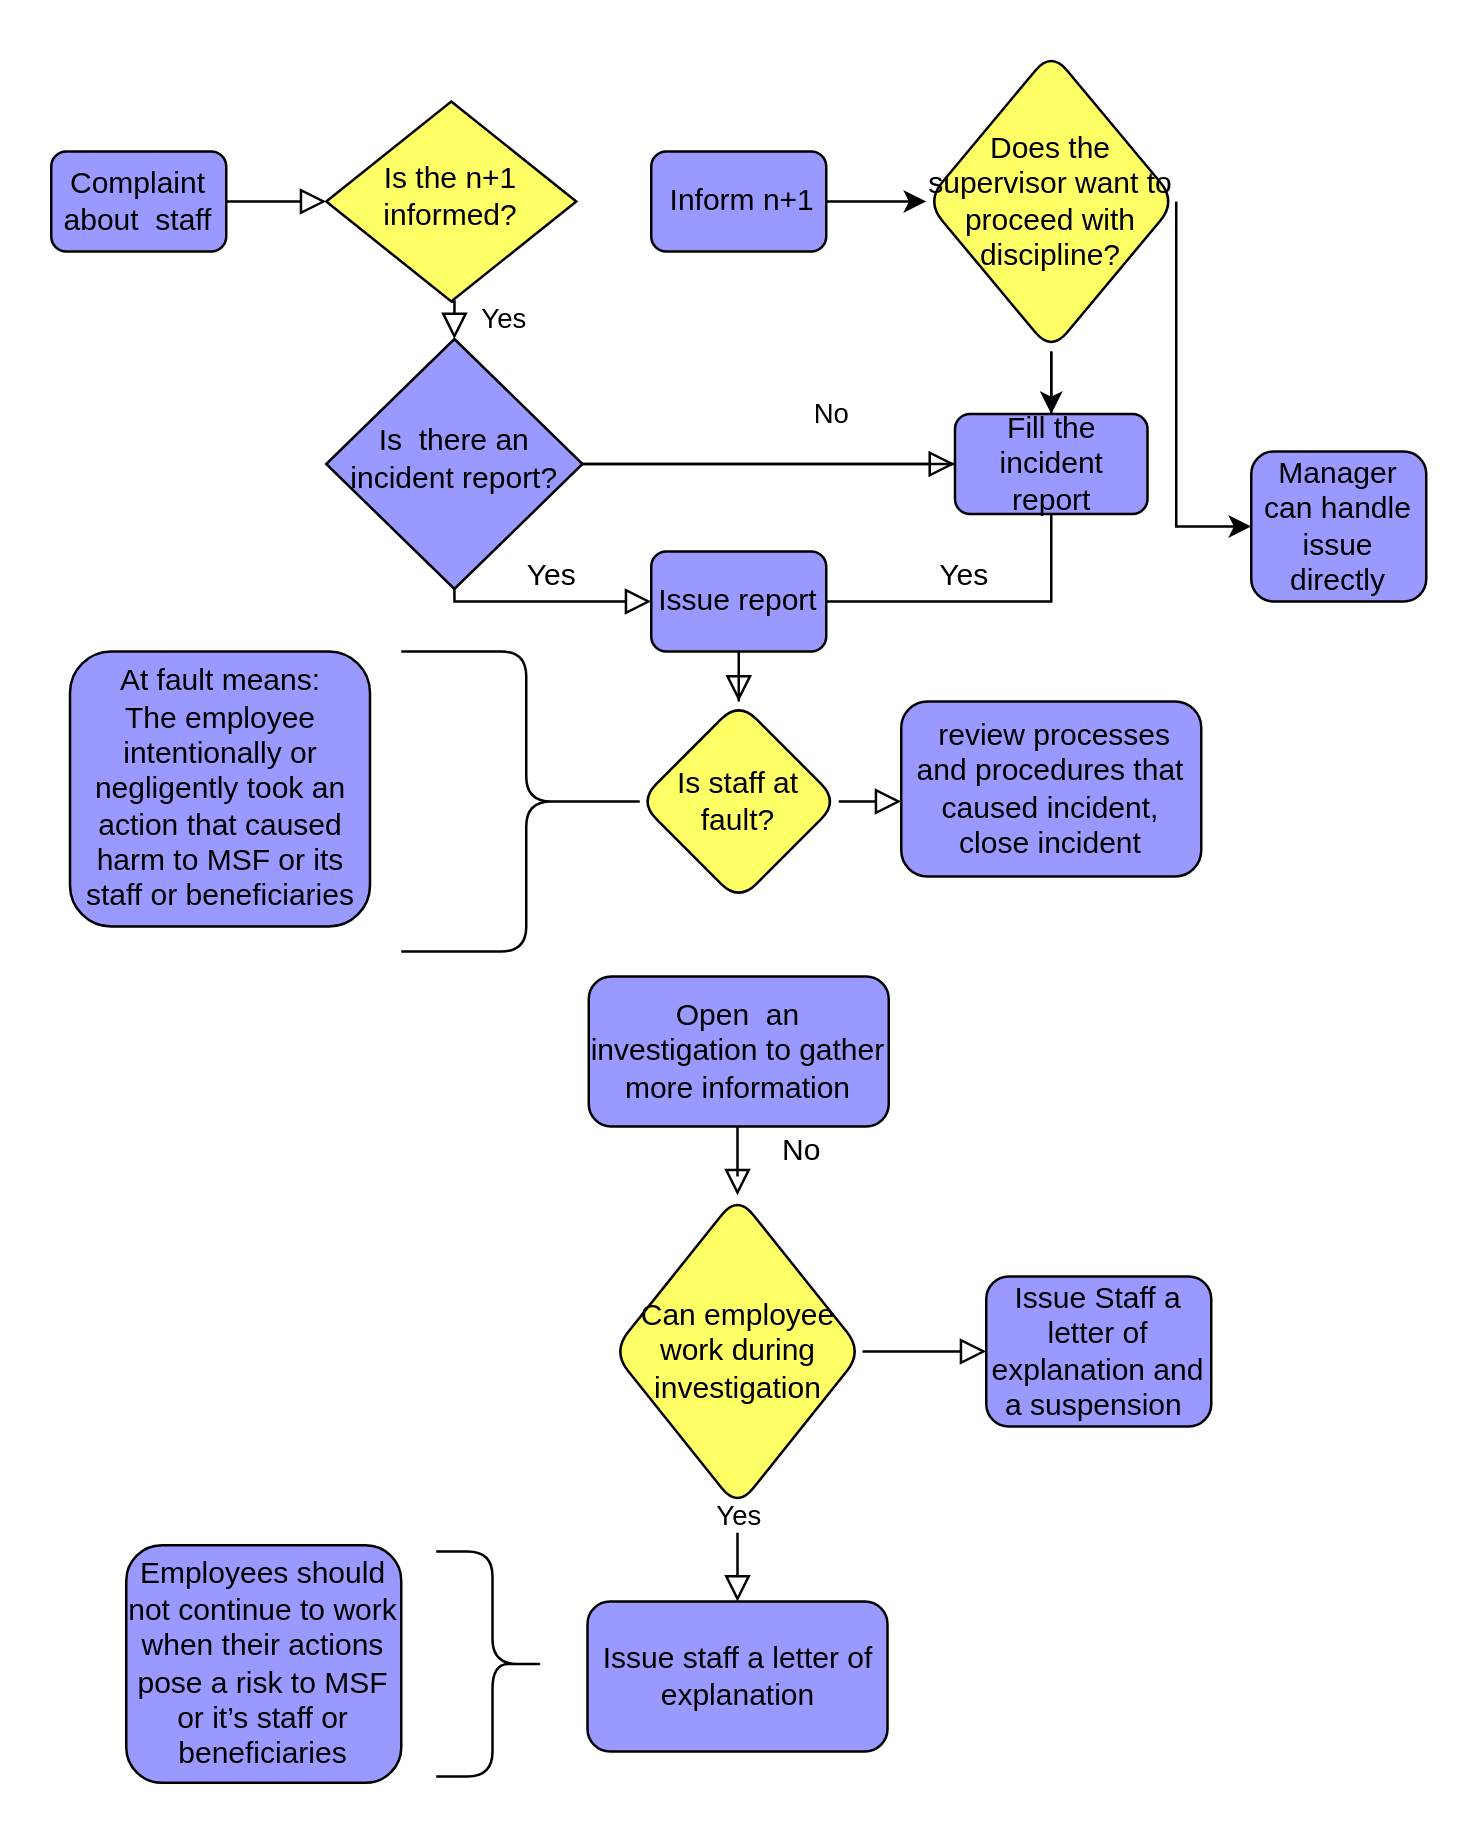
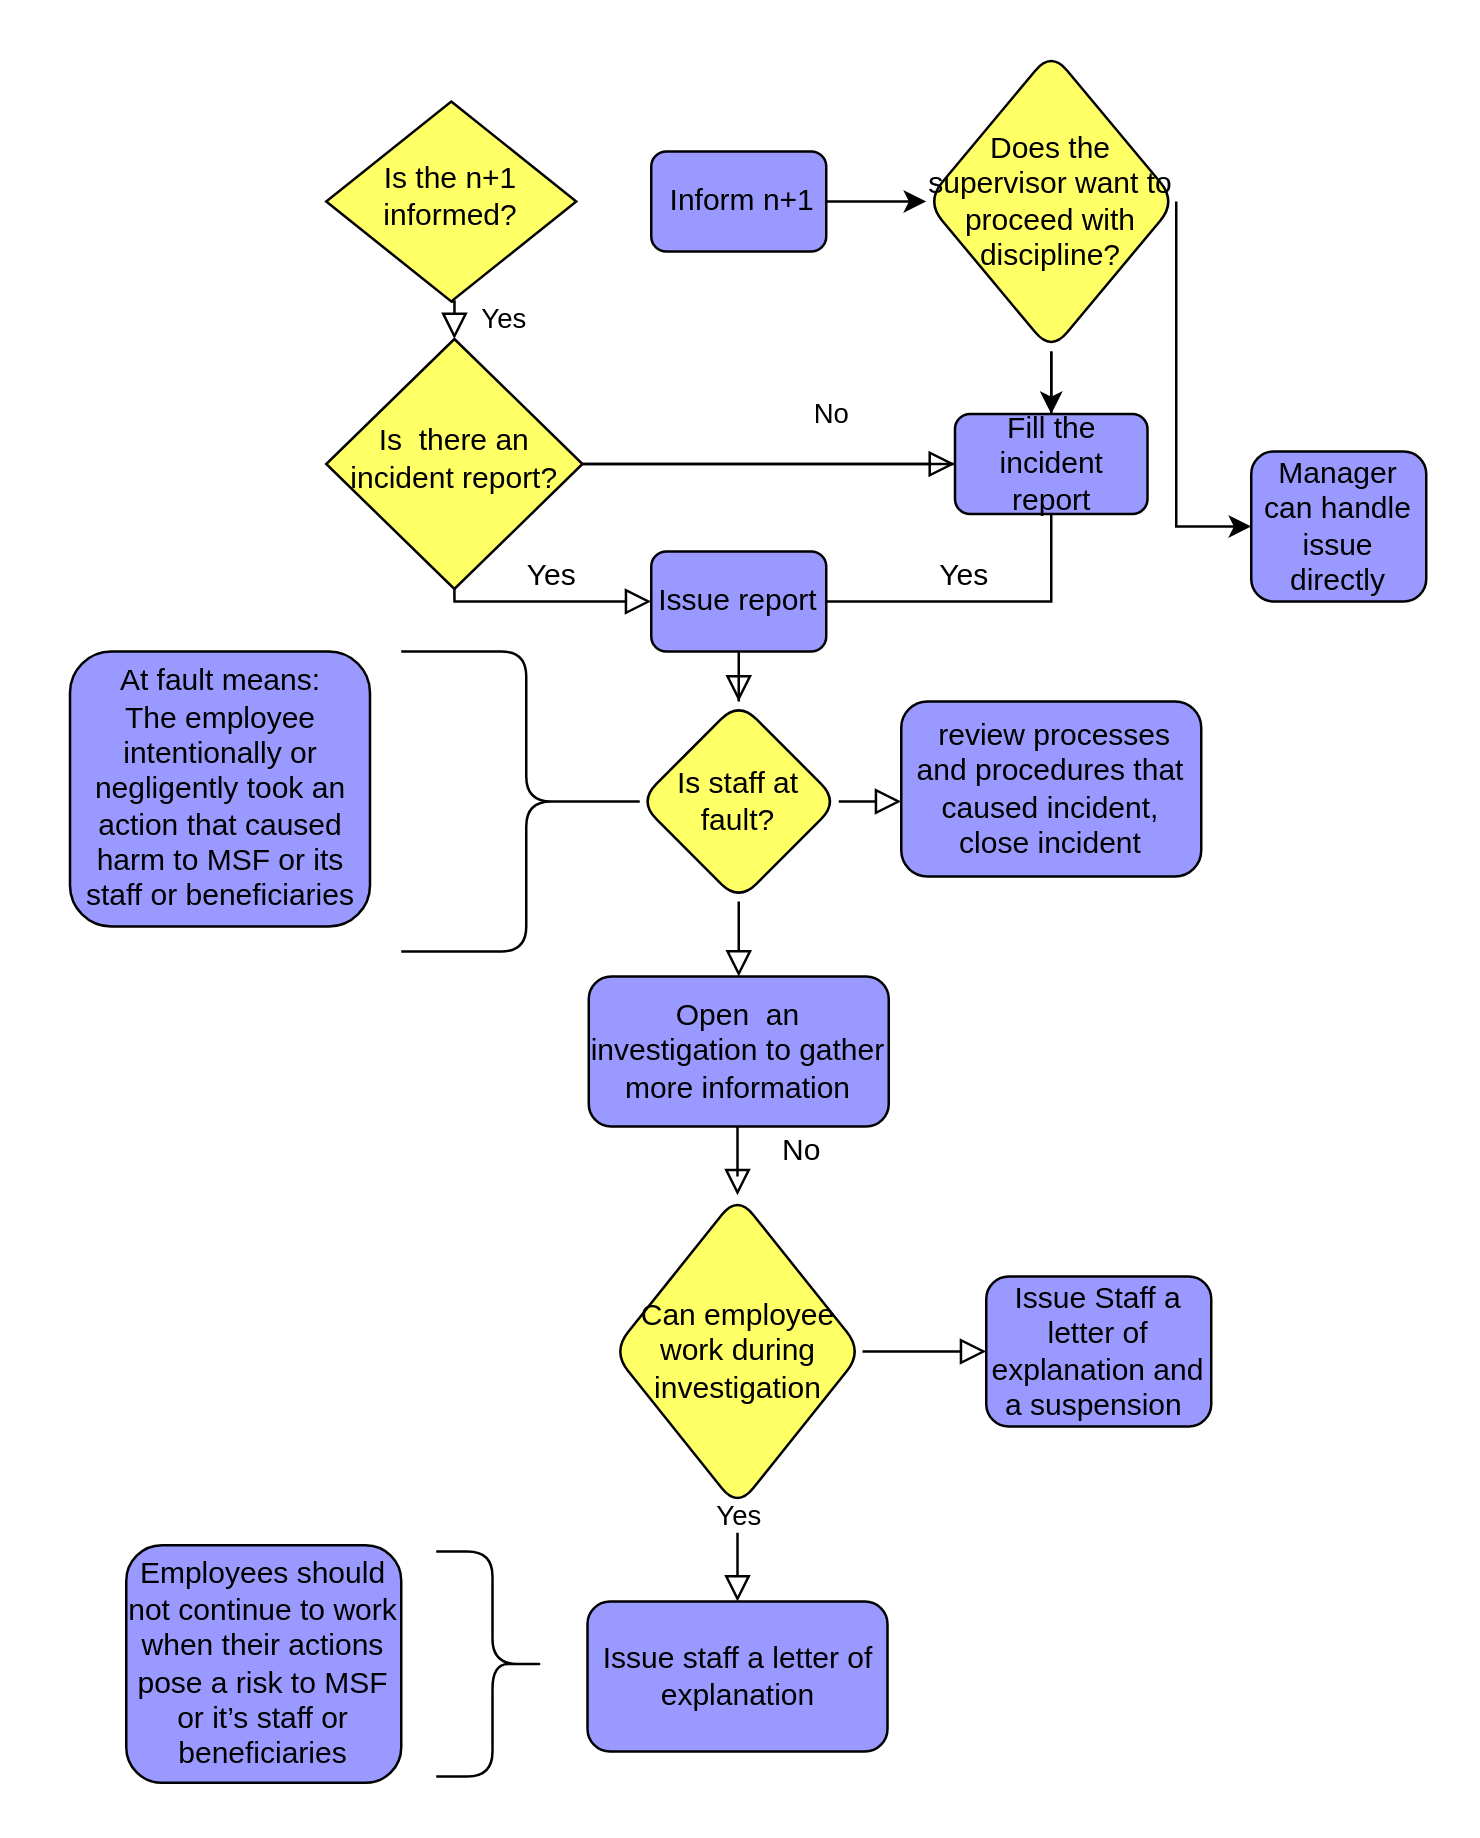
(139, 201) -> none
(264, 201) -> none
(454, 464) -> (454, 464)
none -> (739, 950)
